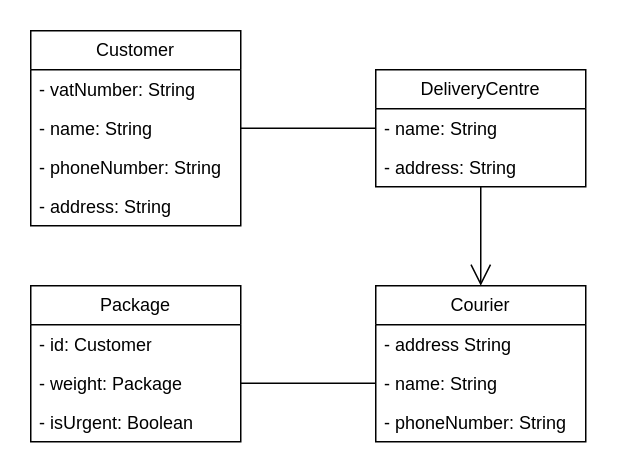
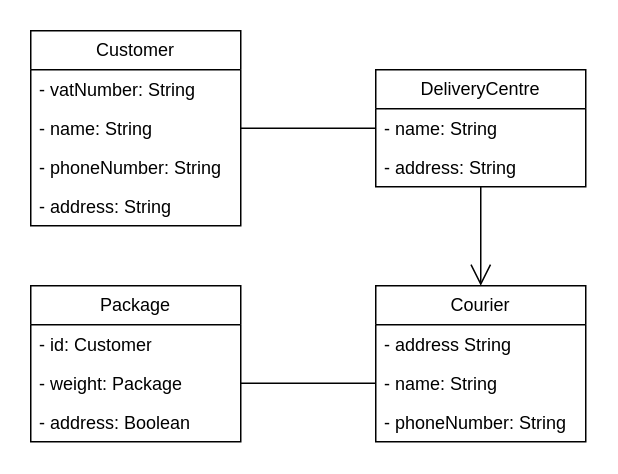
(124, 424) -> (121, 424)
